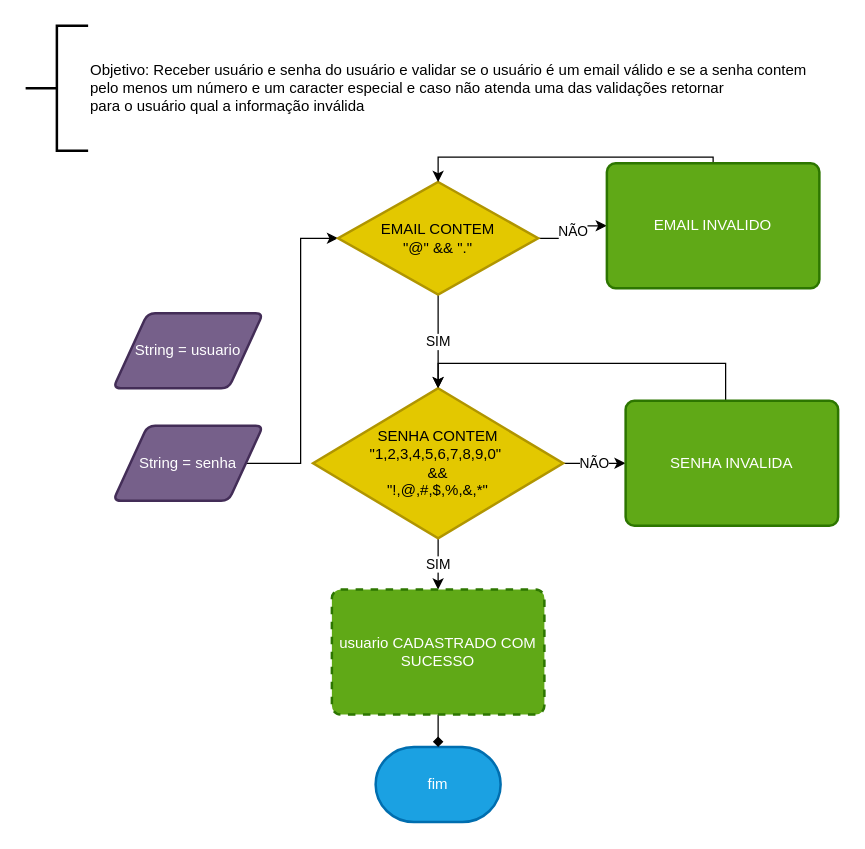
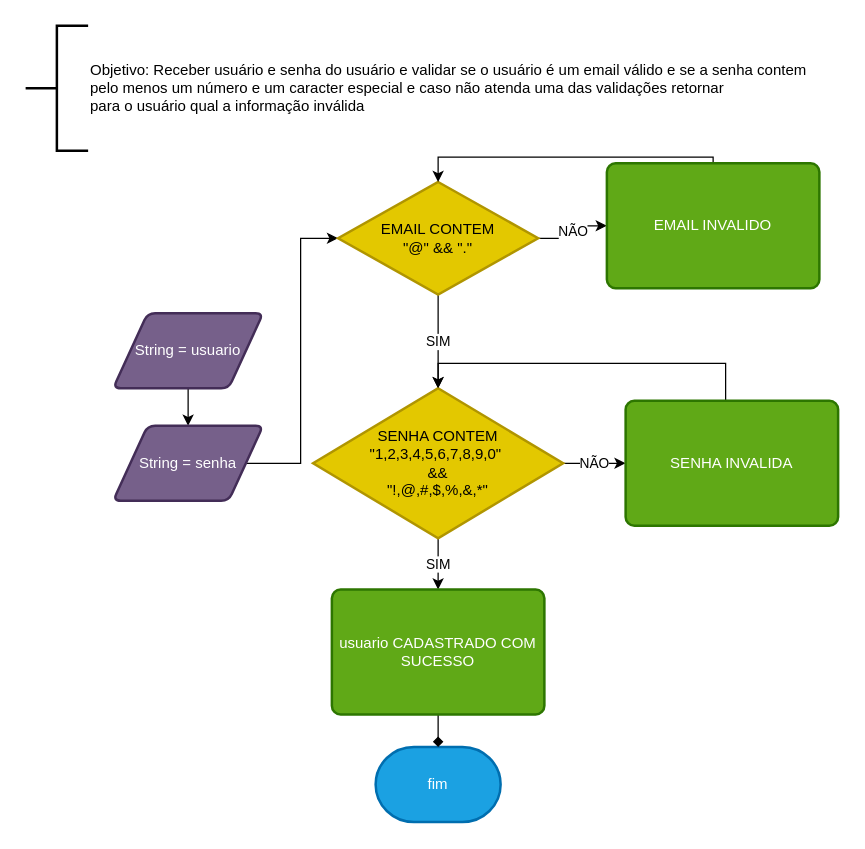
none -> (188, 411)
(438, 652) -> (438, 652)
